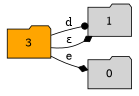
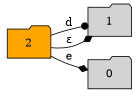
(29, 44) -> (29, 44)
